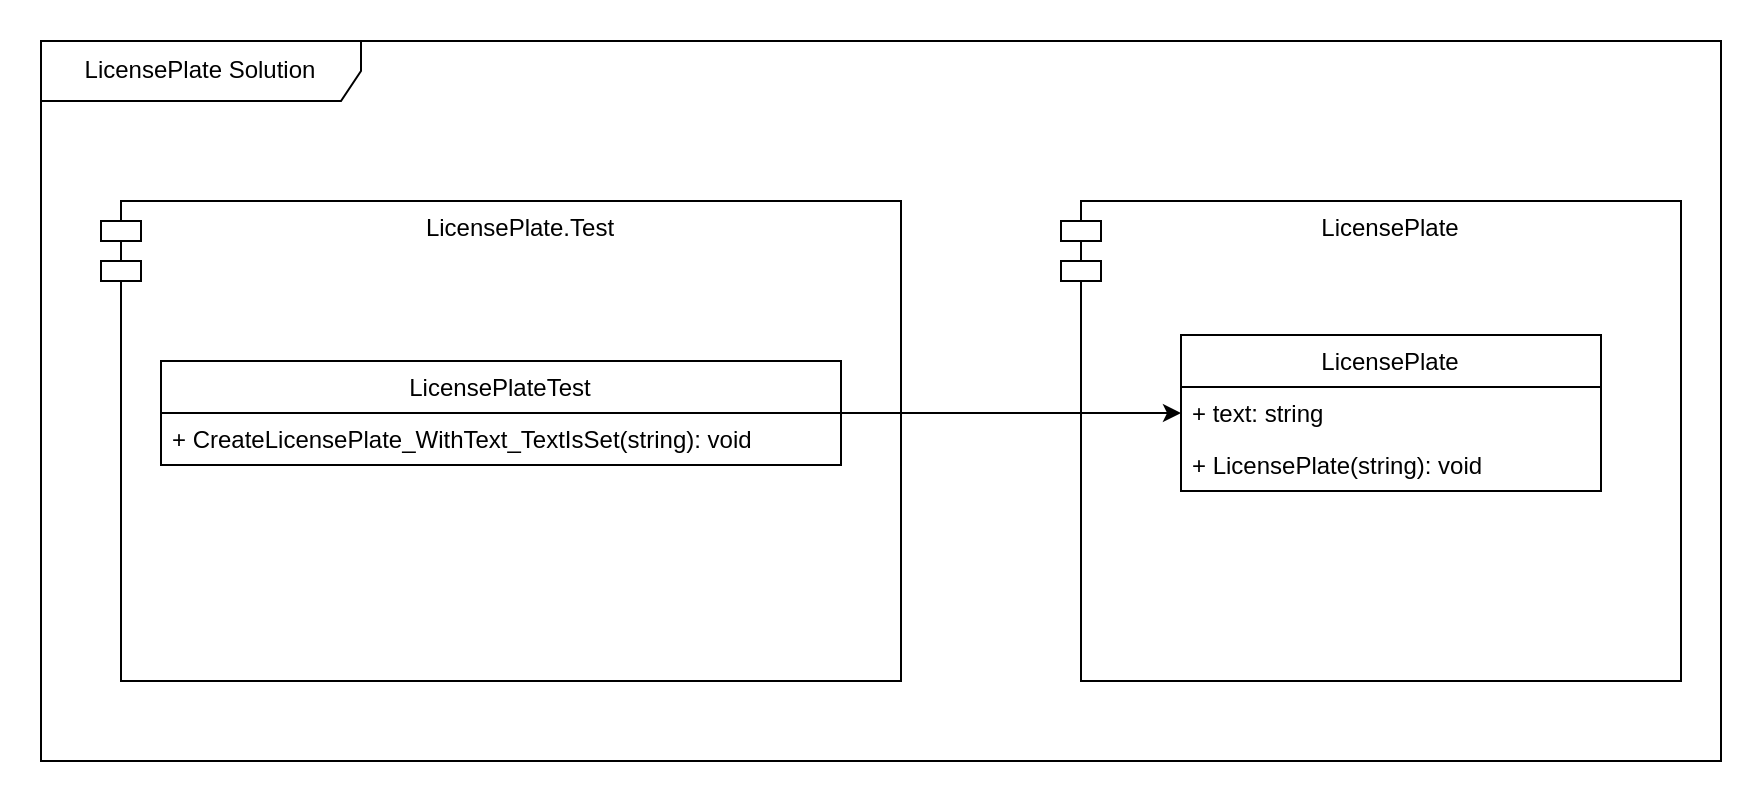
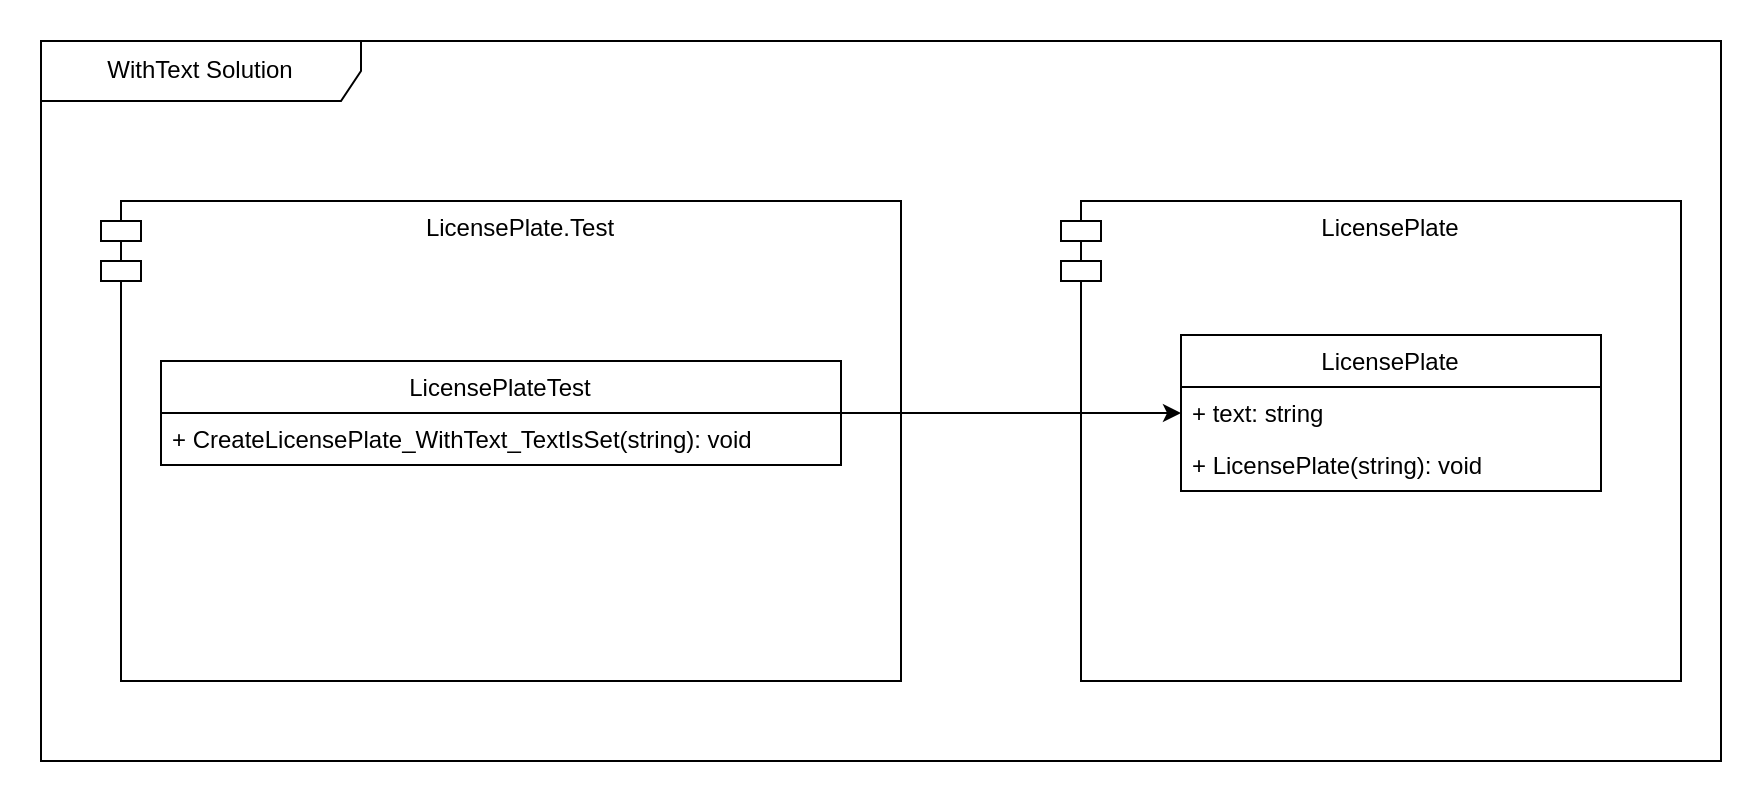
(201, 71) -> (201, 71)
